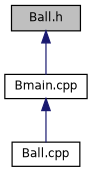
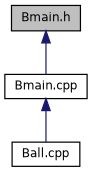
(46, 18) -> (46, 18)
